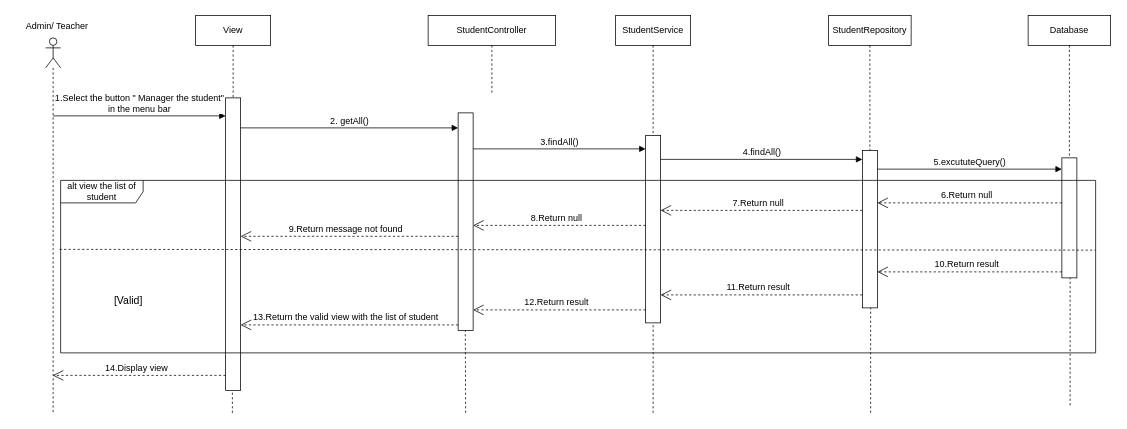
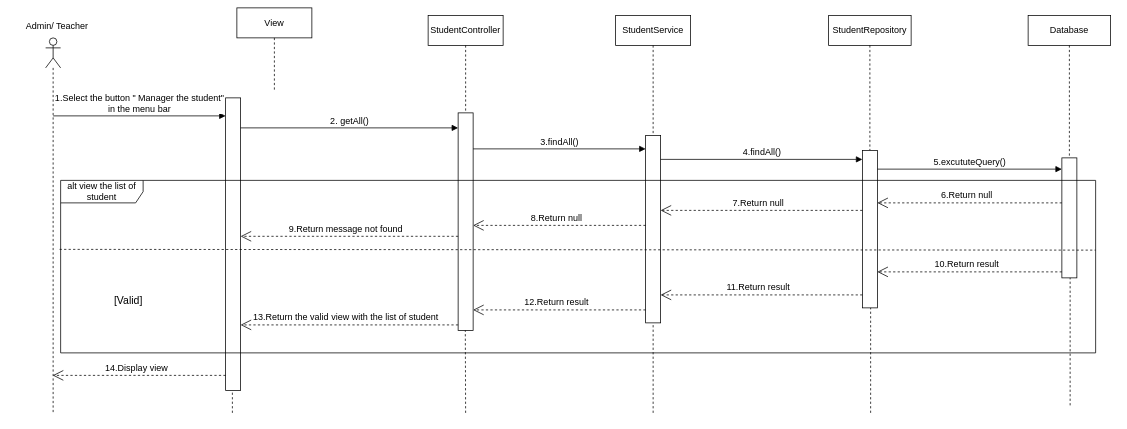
(492, 55) -> (465, 64)
(233, 57) -> (274, 49)
